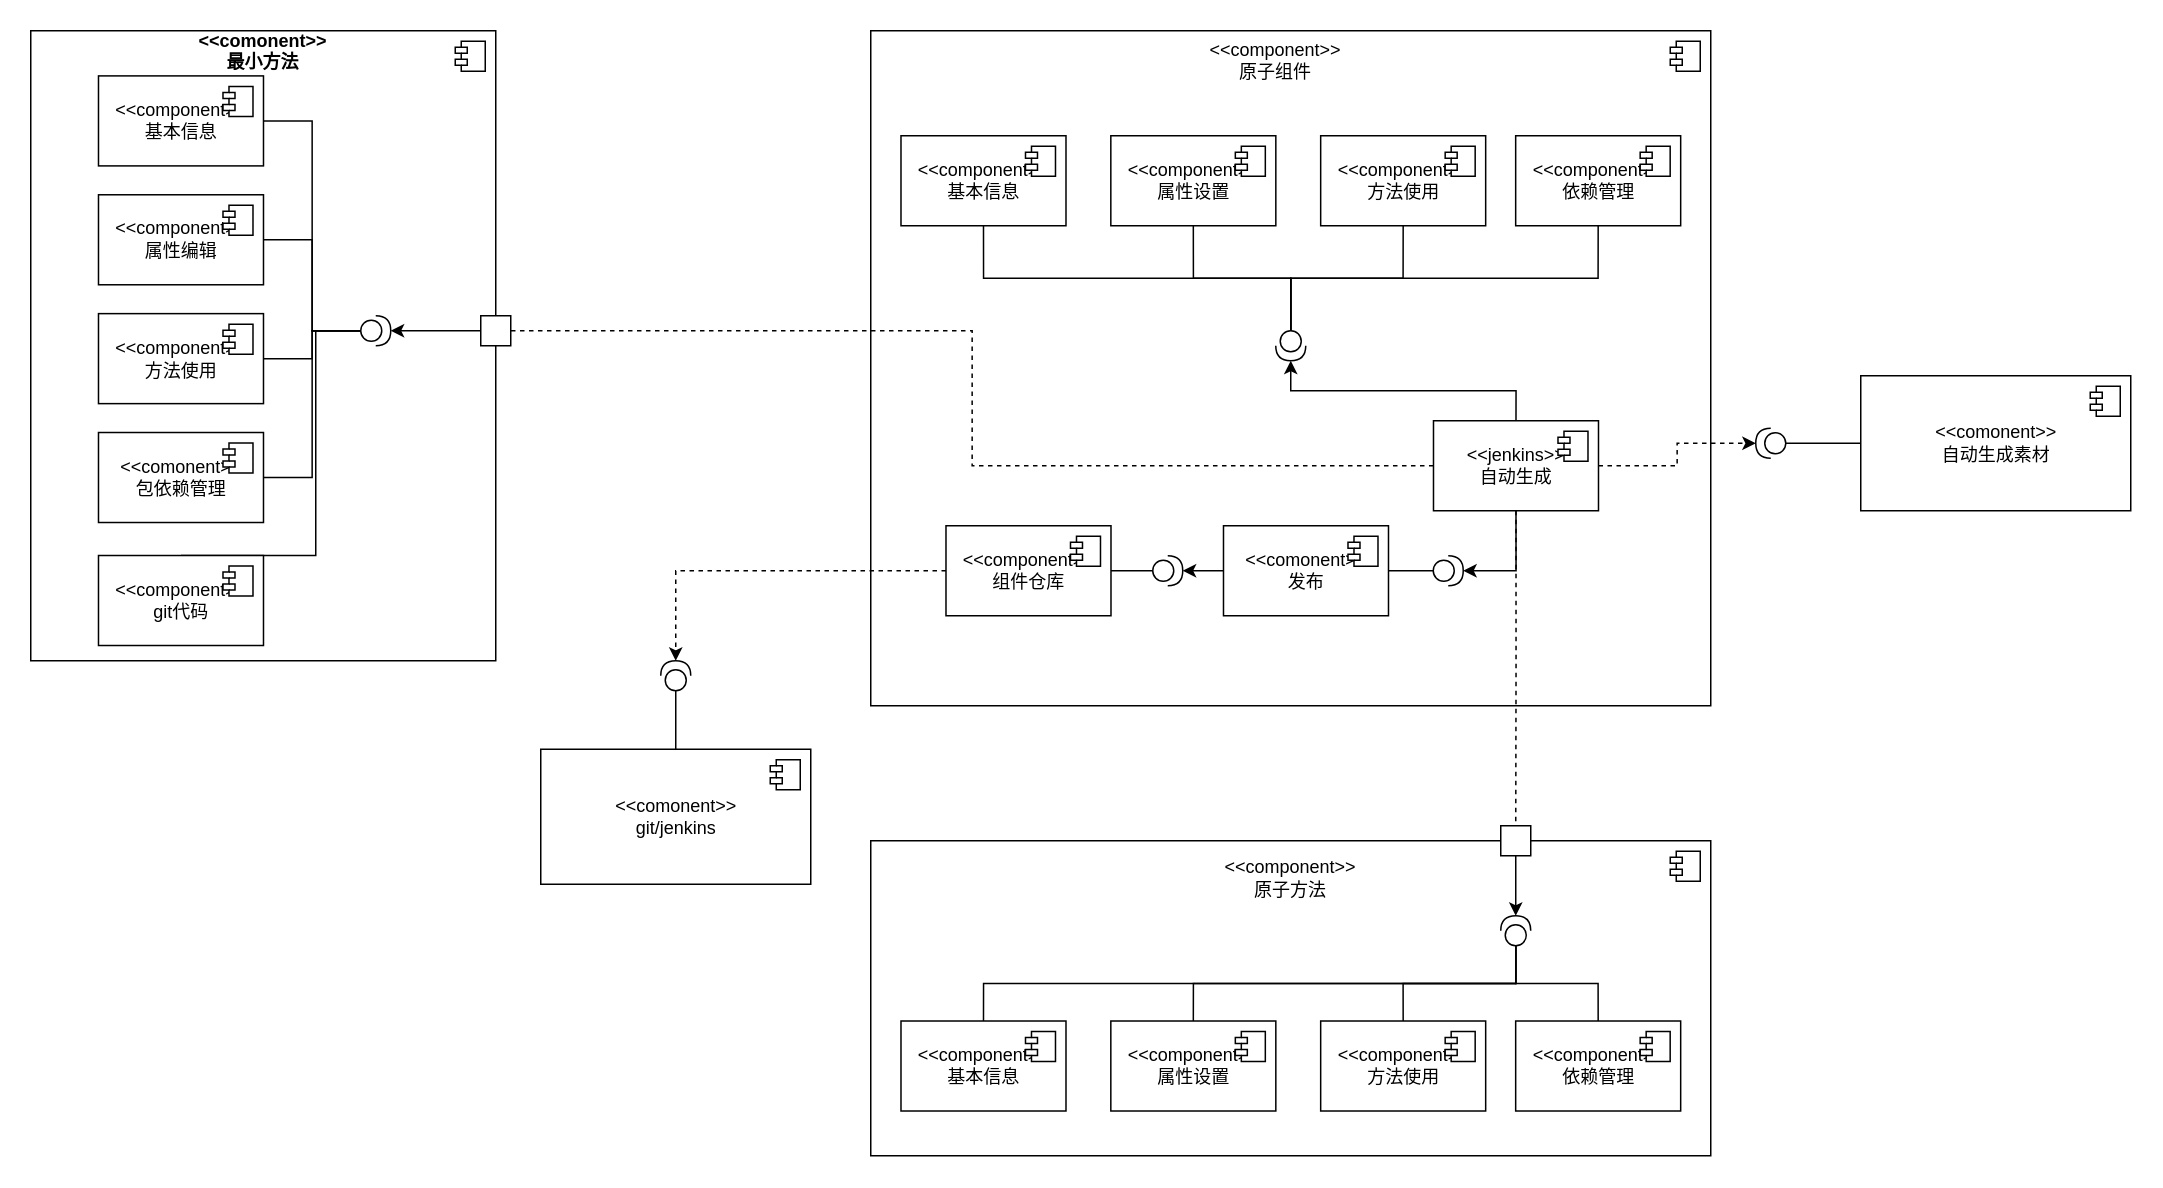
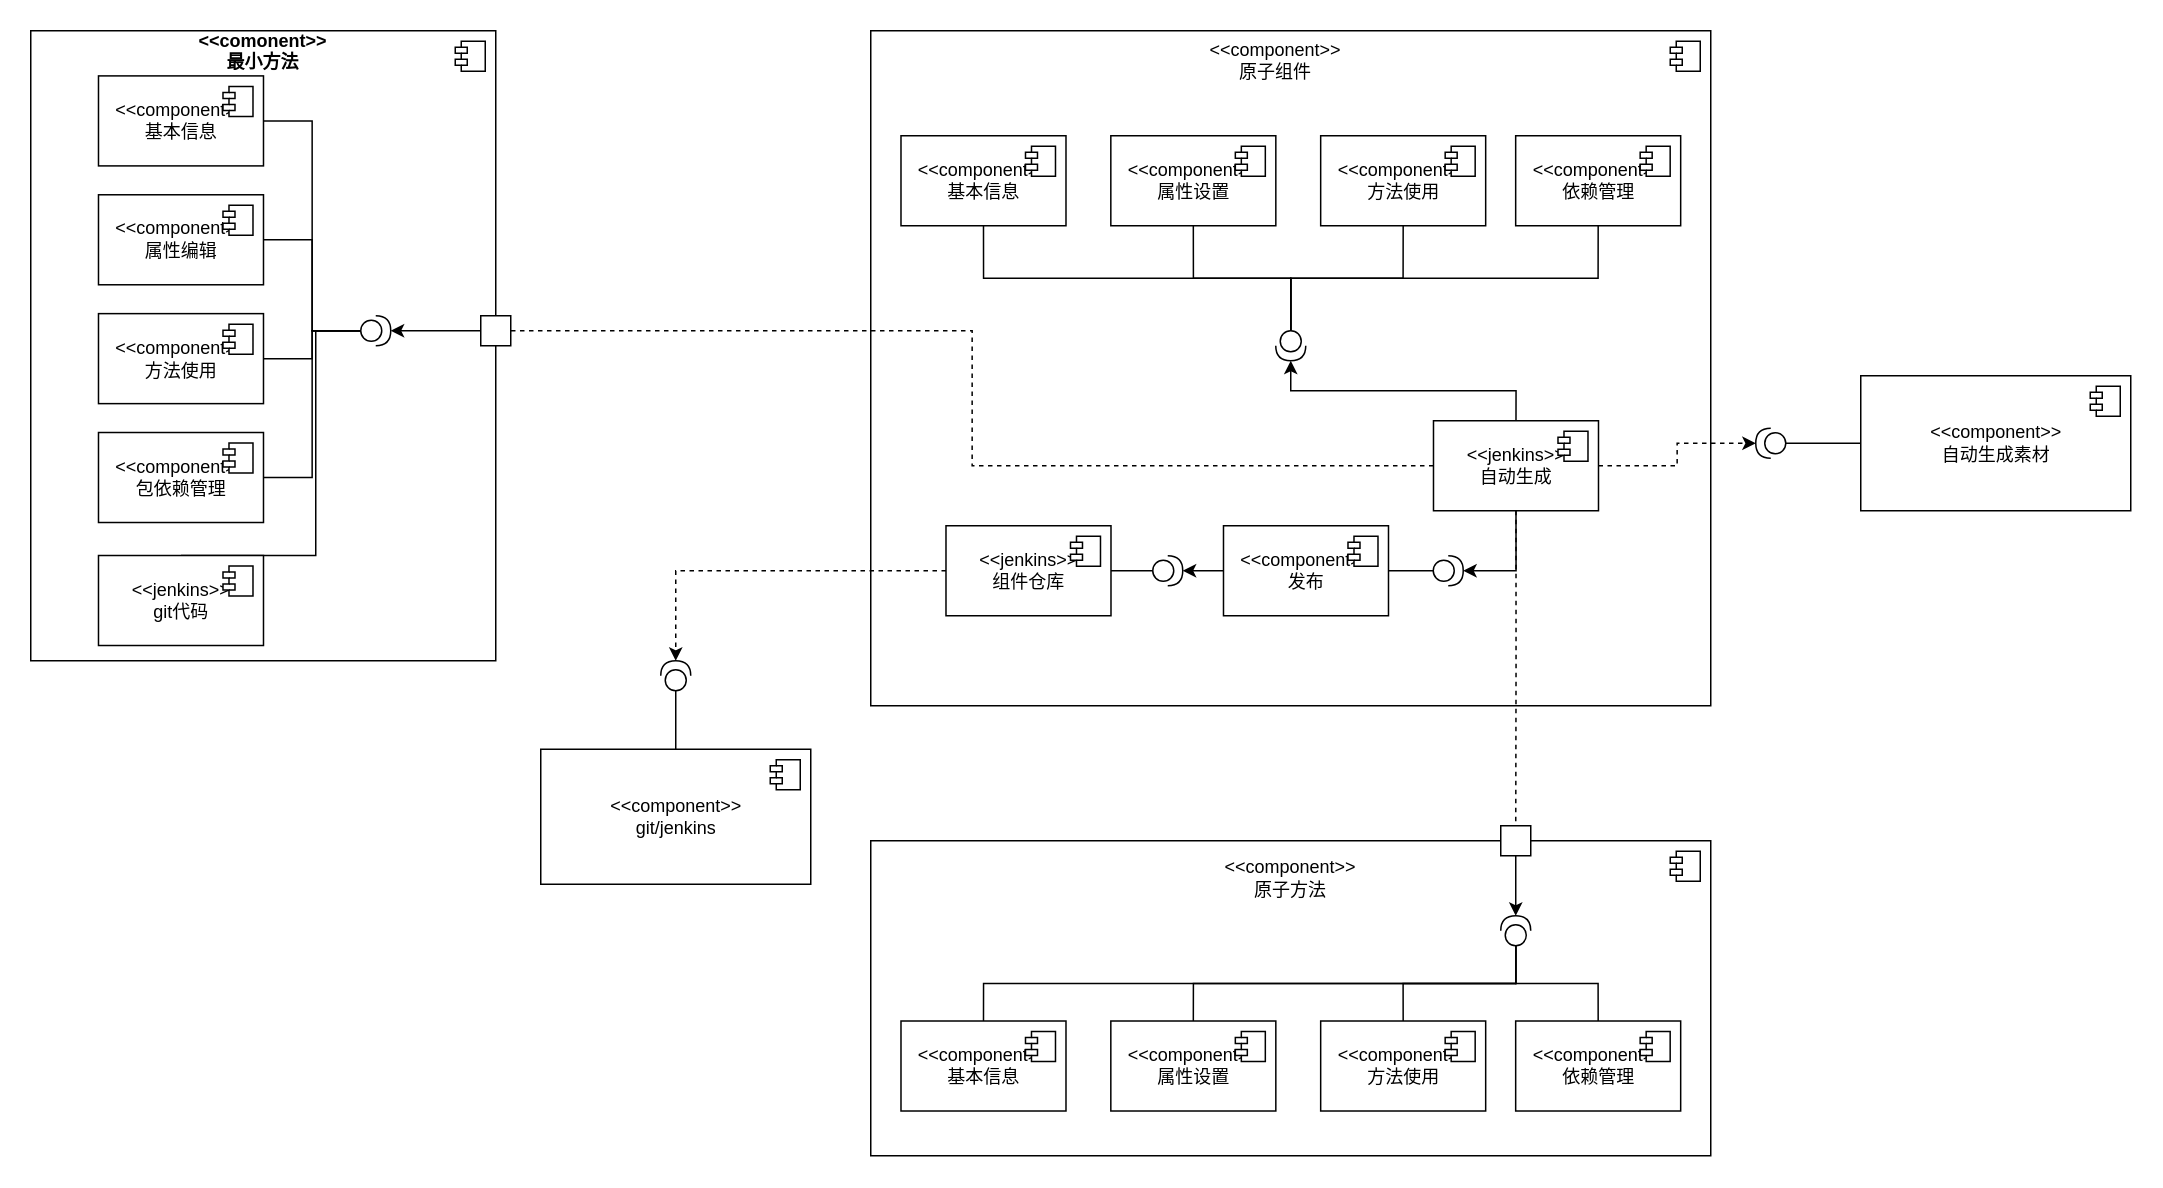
(1997, 443) -> (1997, 443)
(182, 478) -> (182, 478)
(1029, 571) -> (1029, 571)
(1307, 571) -> (1307, 571)
(182, 601) -> (182, 601)
(677, 817) -> (677, 817)
